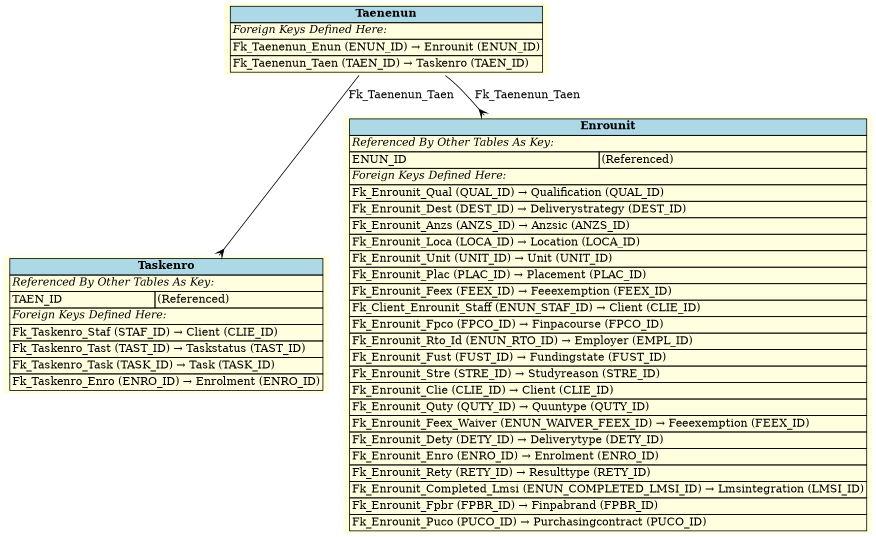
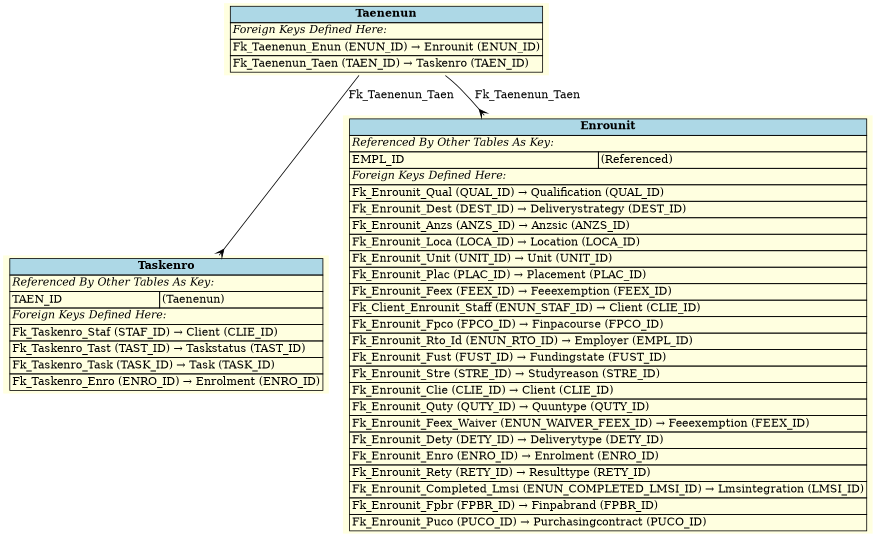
(379, 160) -> (378, 160)
(193, 299) -> (193, 299)
